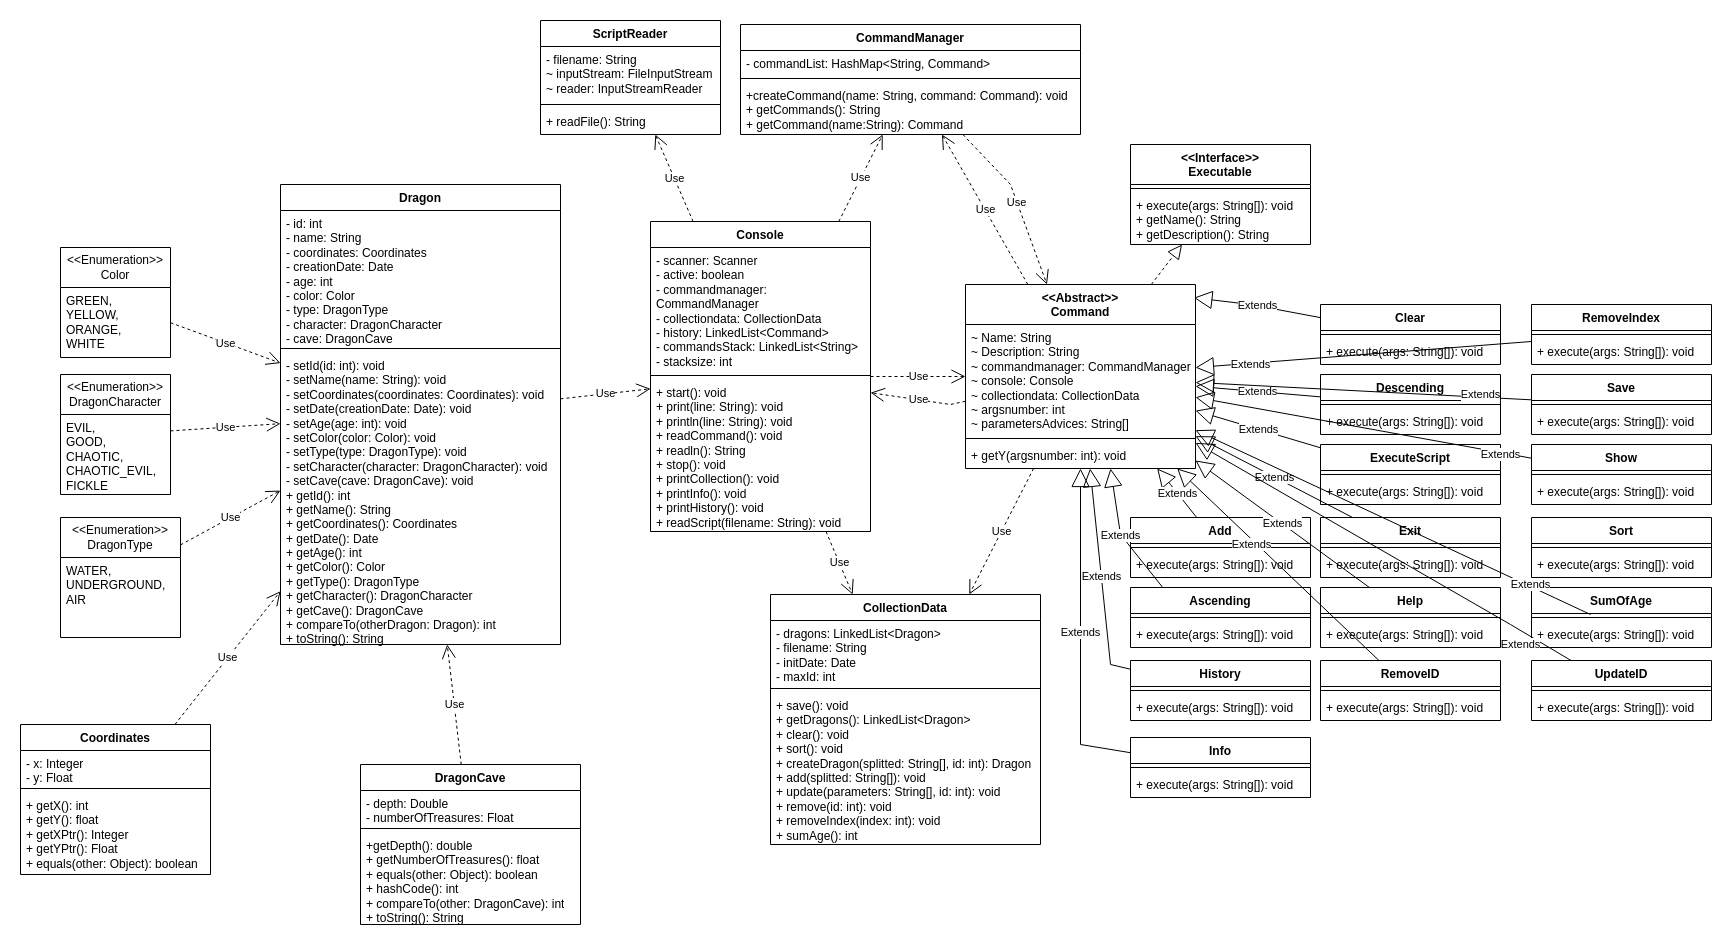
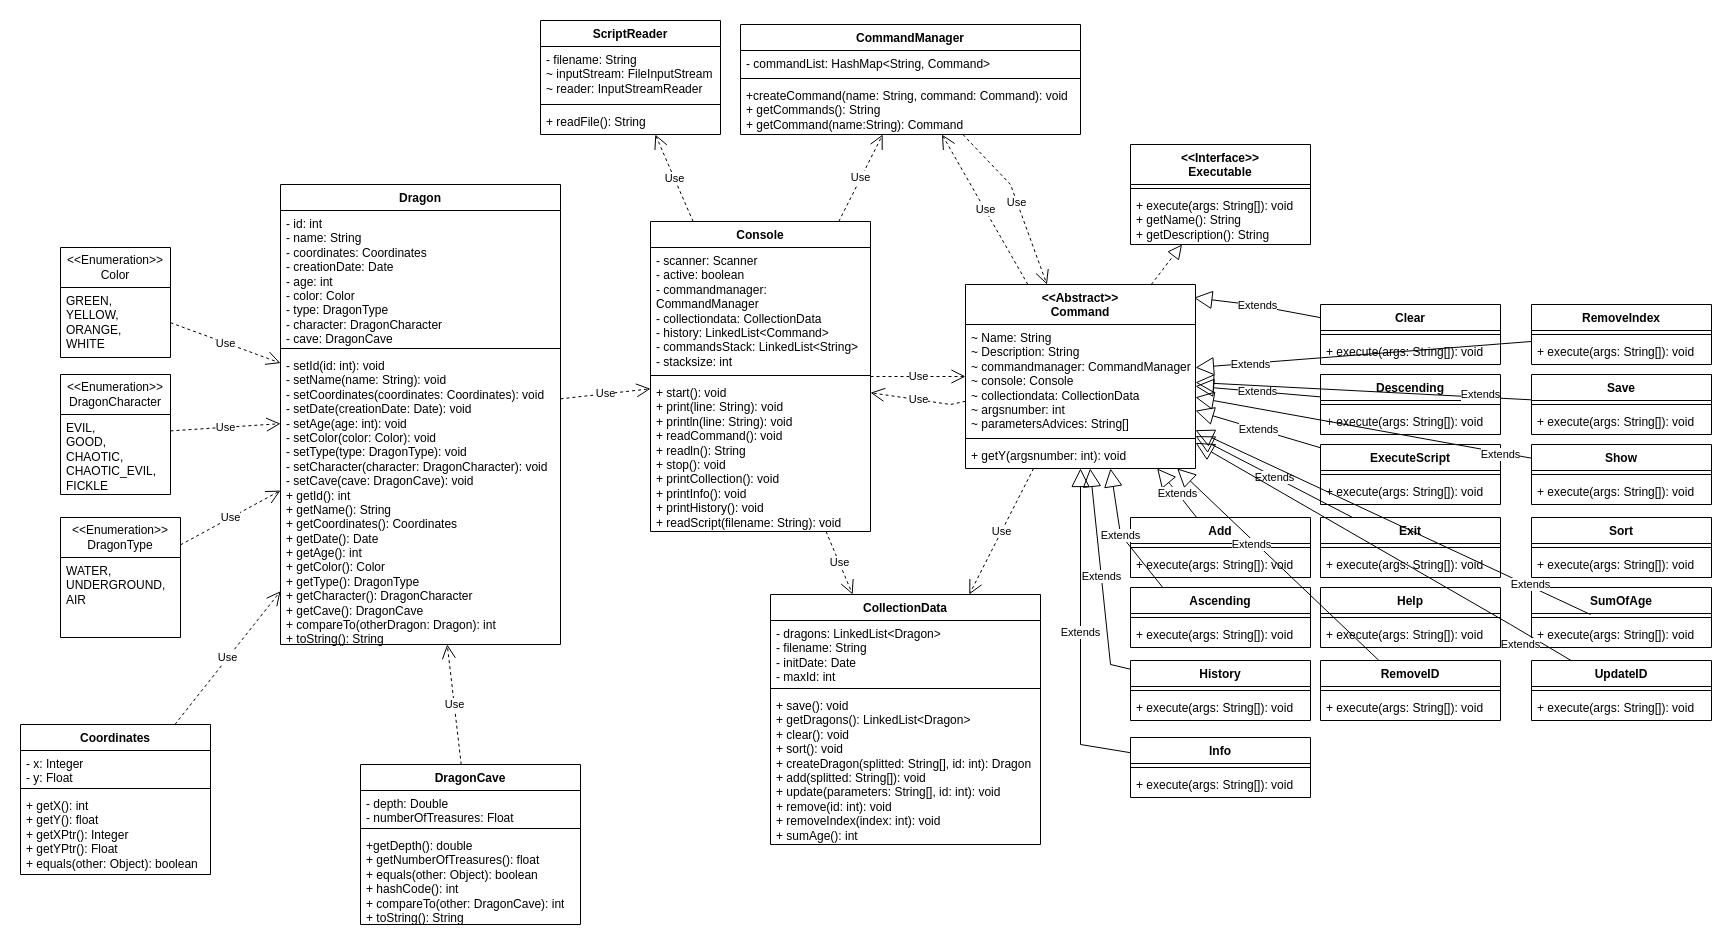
(1290, 530) -> none
